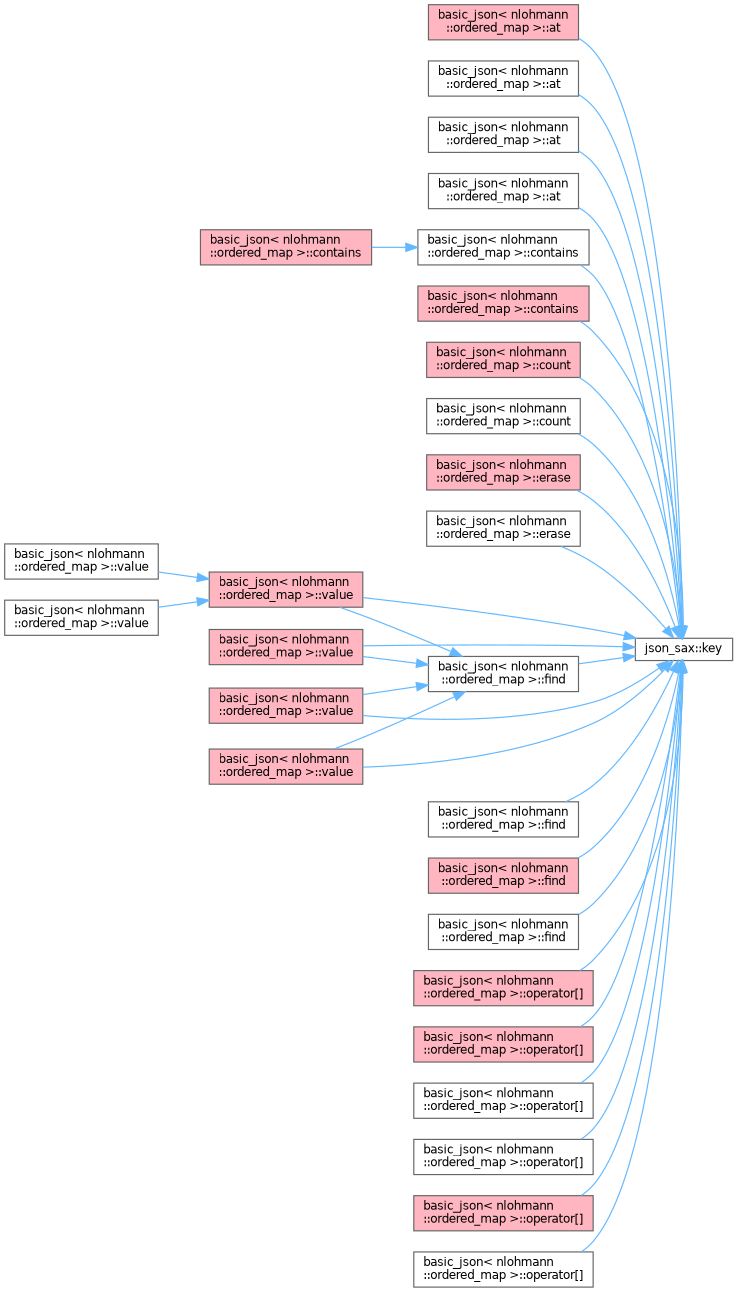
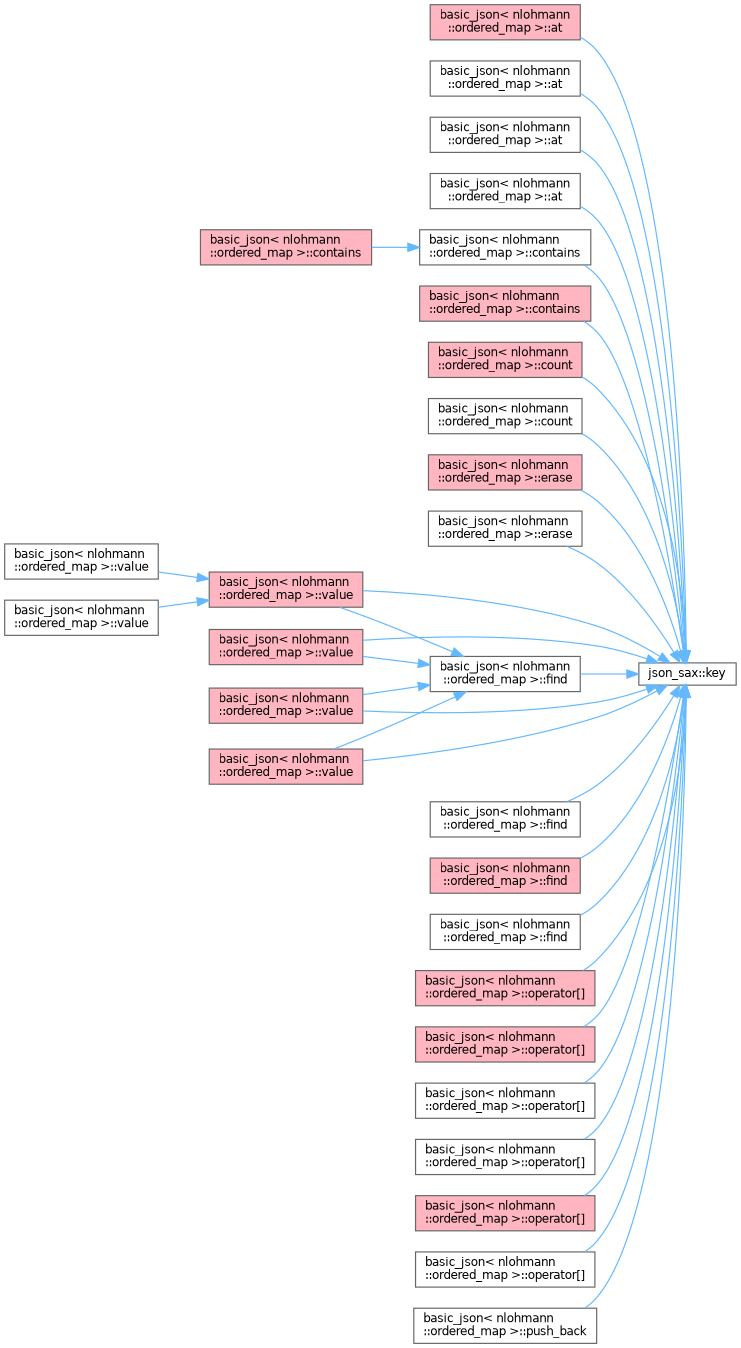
none -> (505, 1326)
